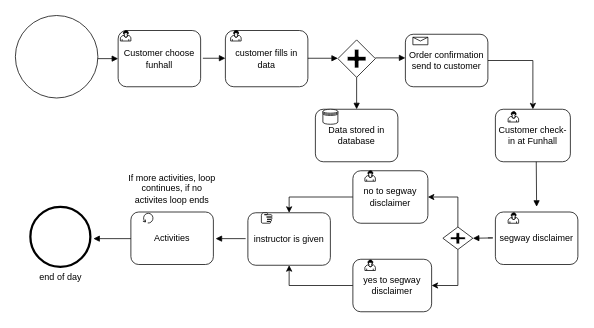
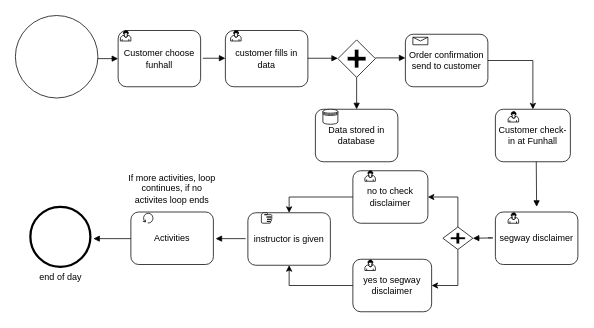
(390, 197) -> (390, 197)
